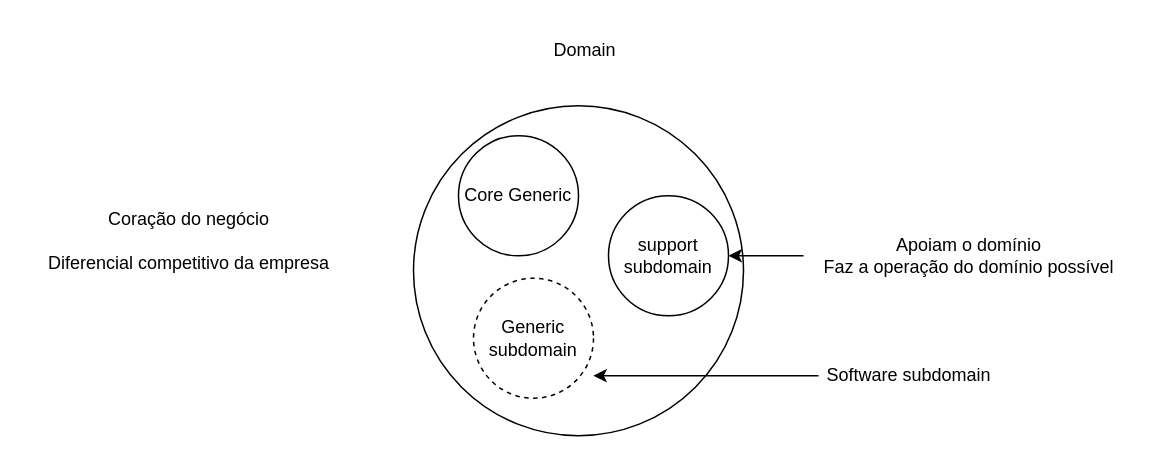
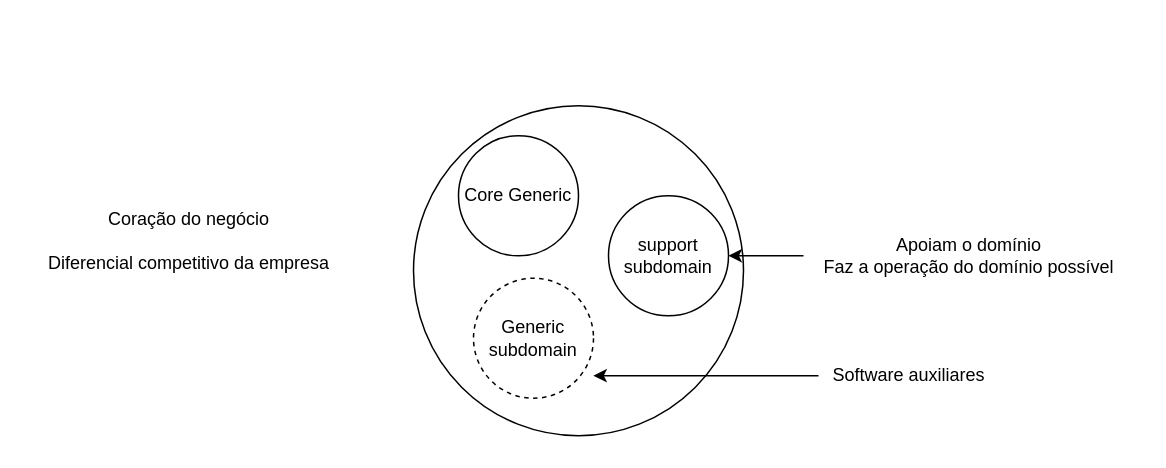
(584, 61) -> none
(909, 376) -> (909, 376)
